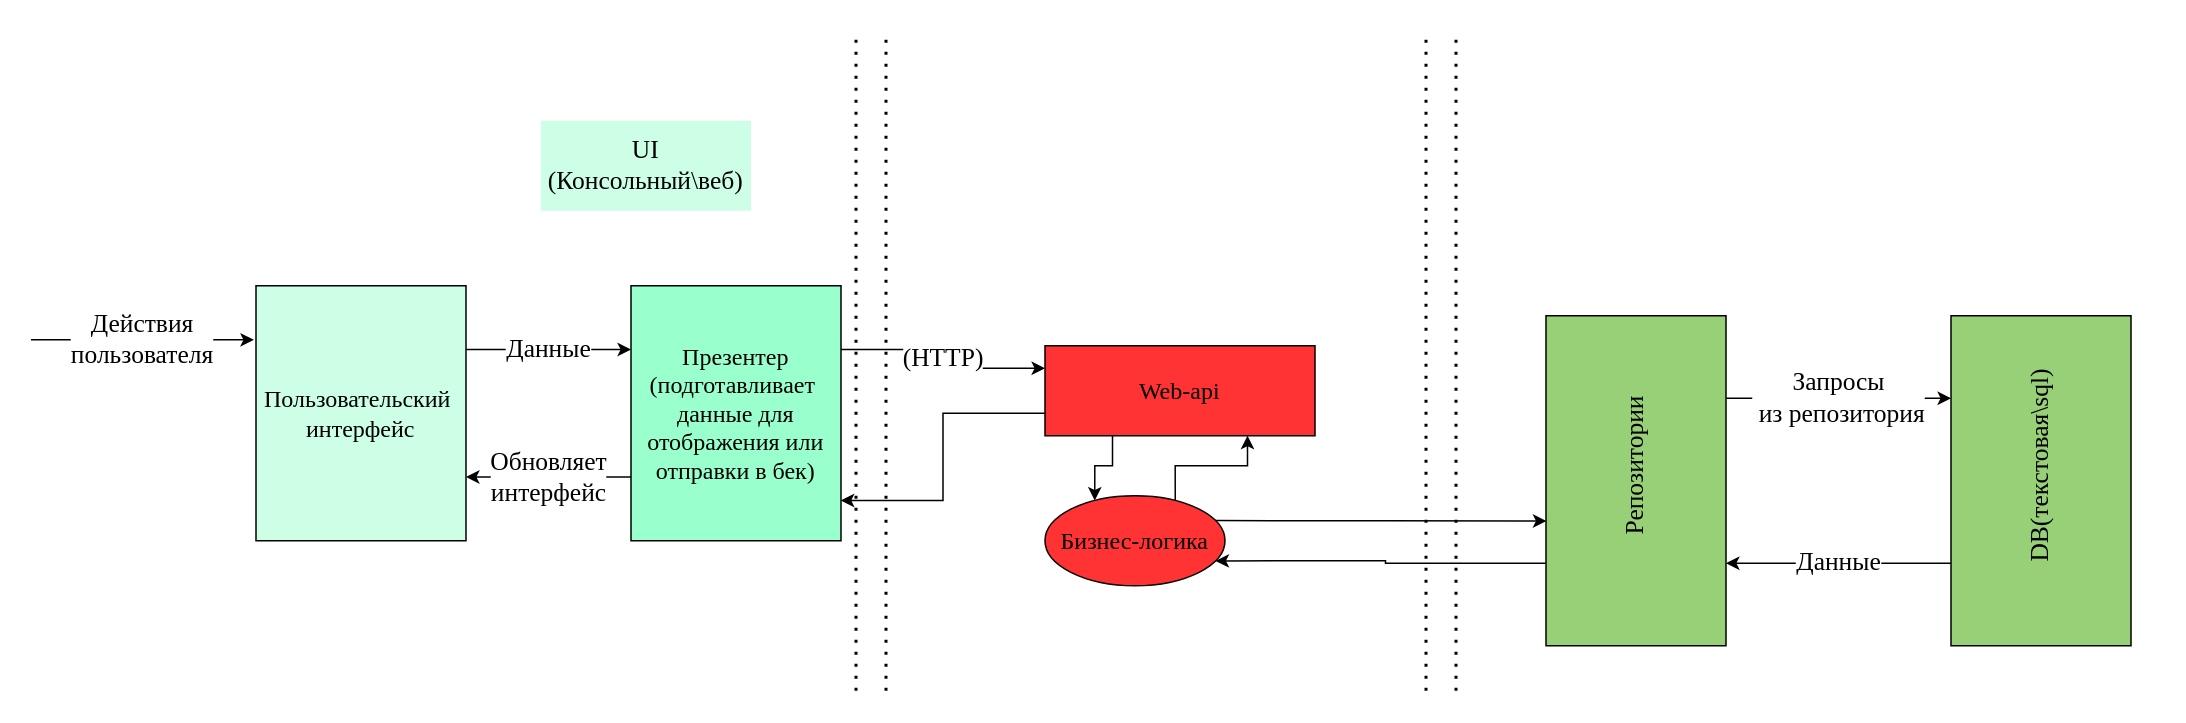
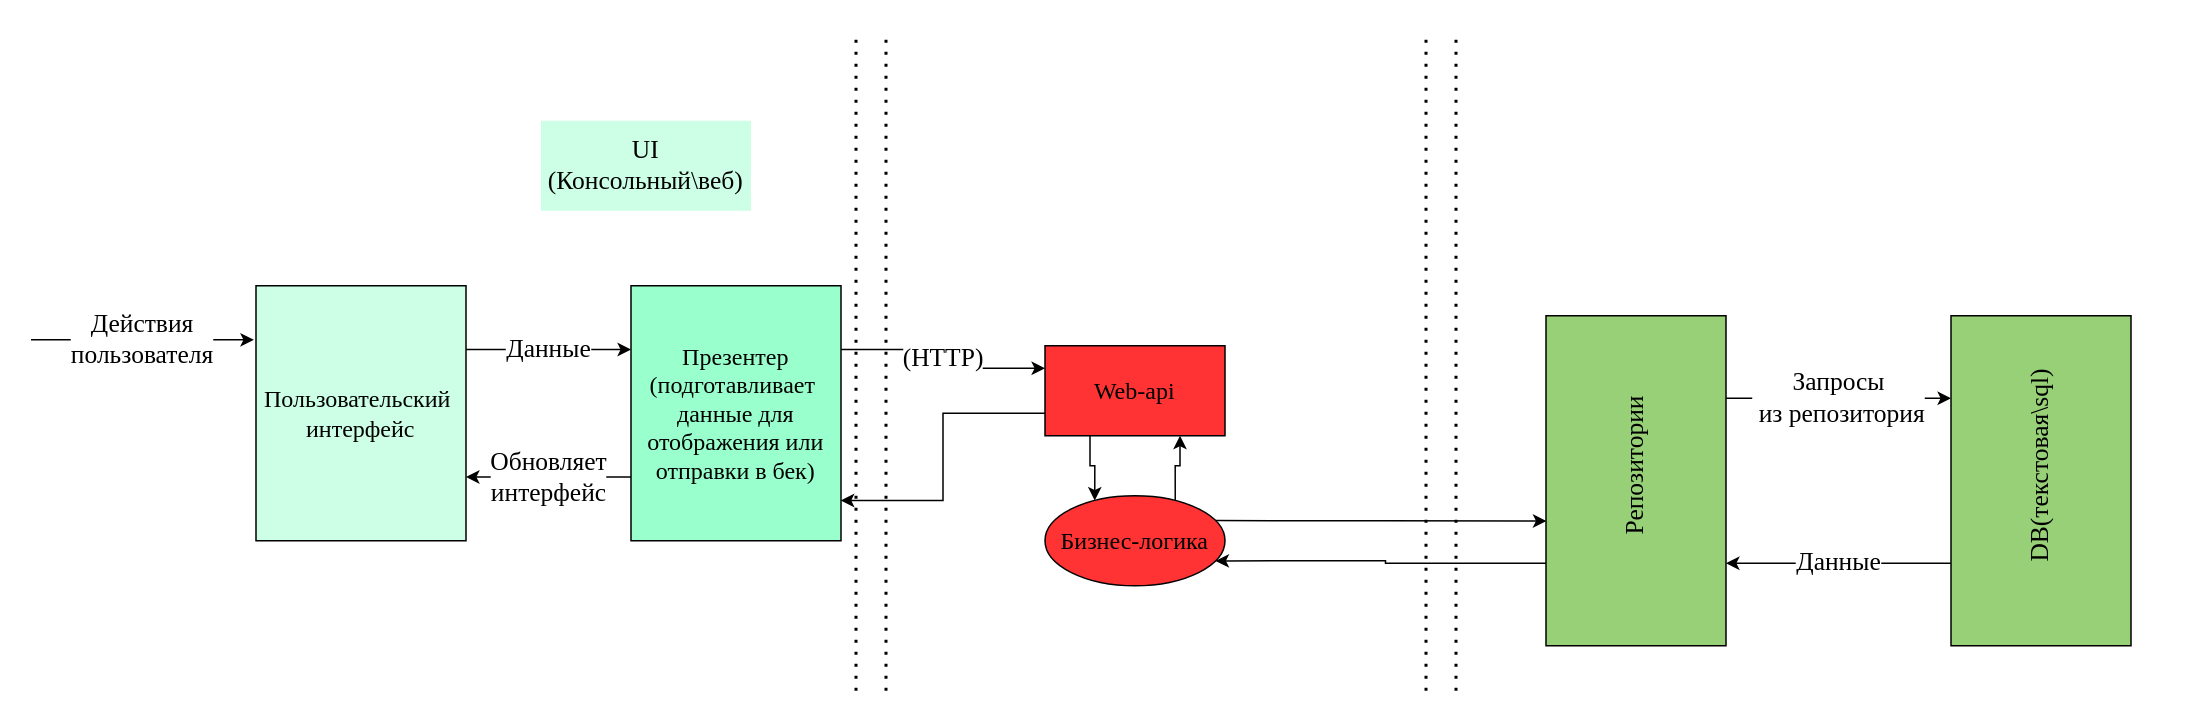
(1180, 391) -> (1135, 391)
